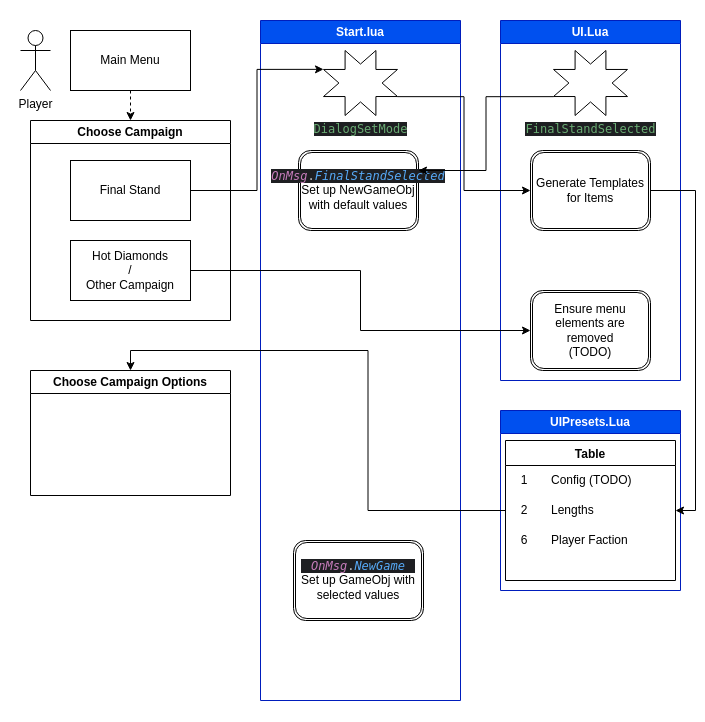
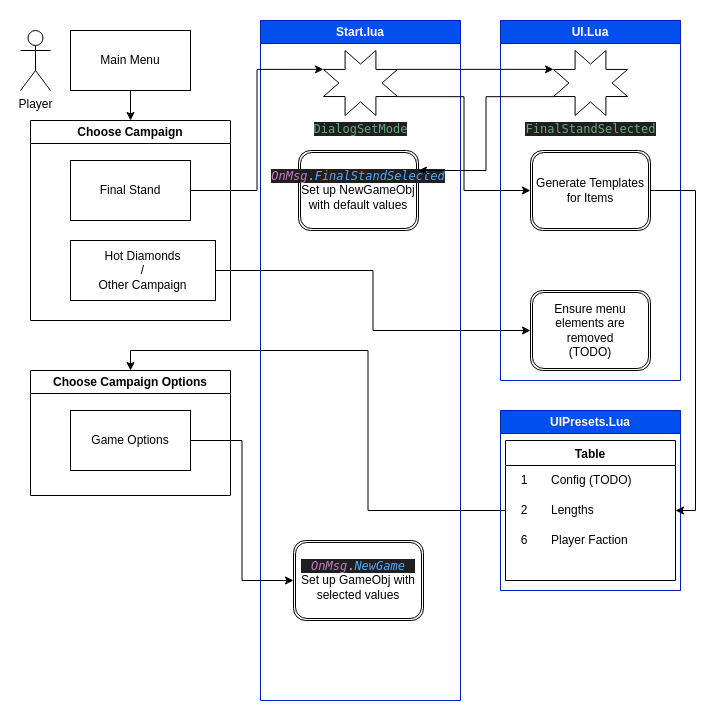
none -> (472, 69)
(131, 103) -> (131, 103)
(131, 271) -> (143, 271)
none -> (131, 441)
none -> (242, 508)
